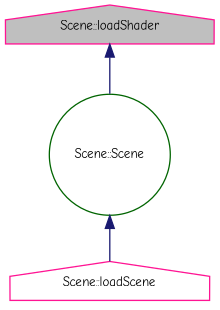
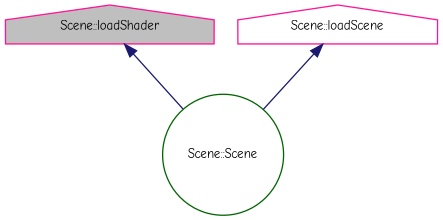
(110, 245) -> (289, 82)
